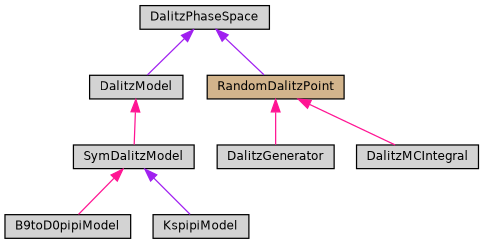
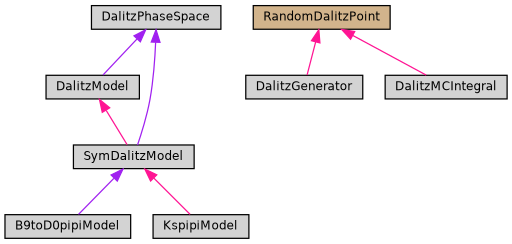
(245, 57) -> (151, 94)
(96, 196) -> (96, 196)
(172, 196) -> (172, 196)
